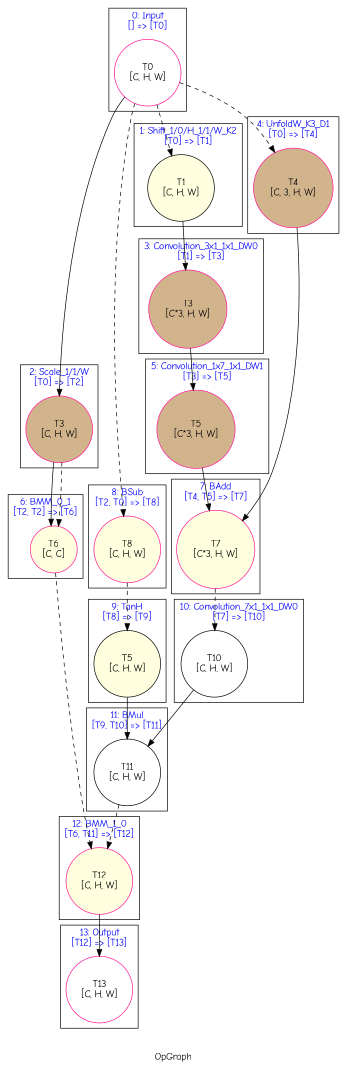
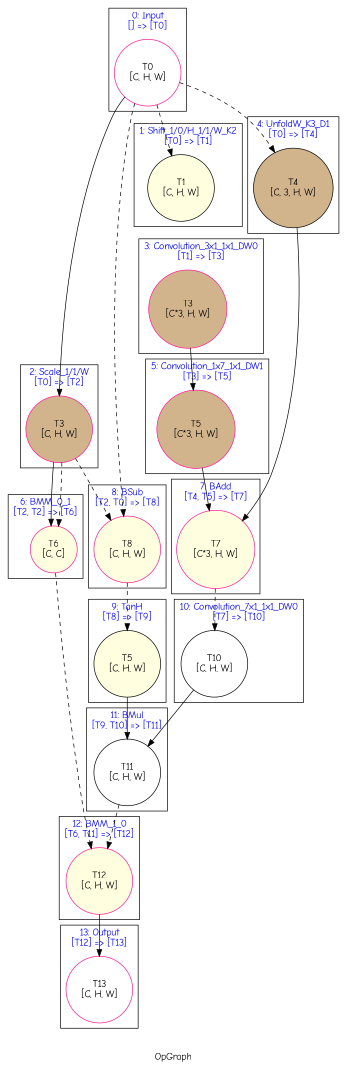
(293, 188) -> (293, 188)
(184, 243) -> none
none -> (93, 489)
